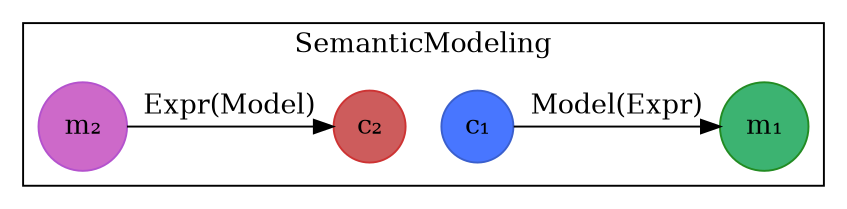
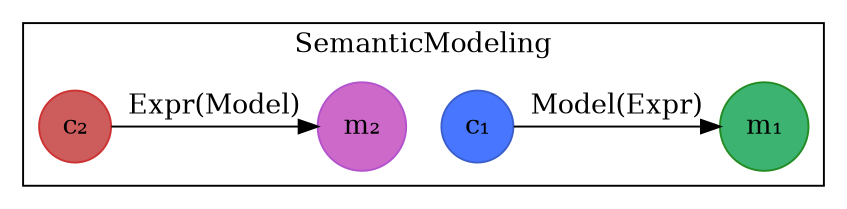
(220, 127) -> (205, 127)
